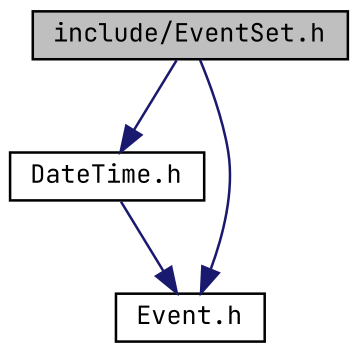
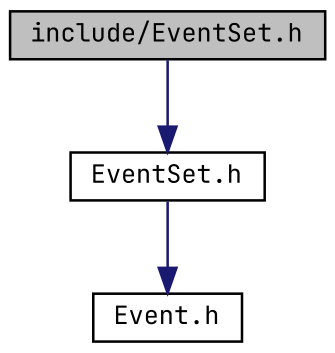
(229, 163) -> none
(107, 176) -> (168, 176)
